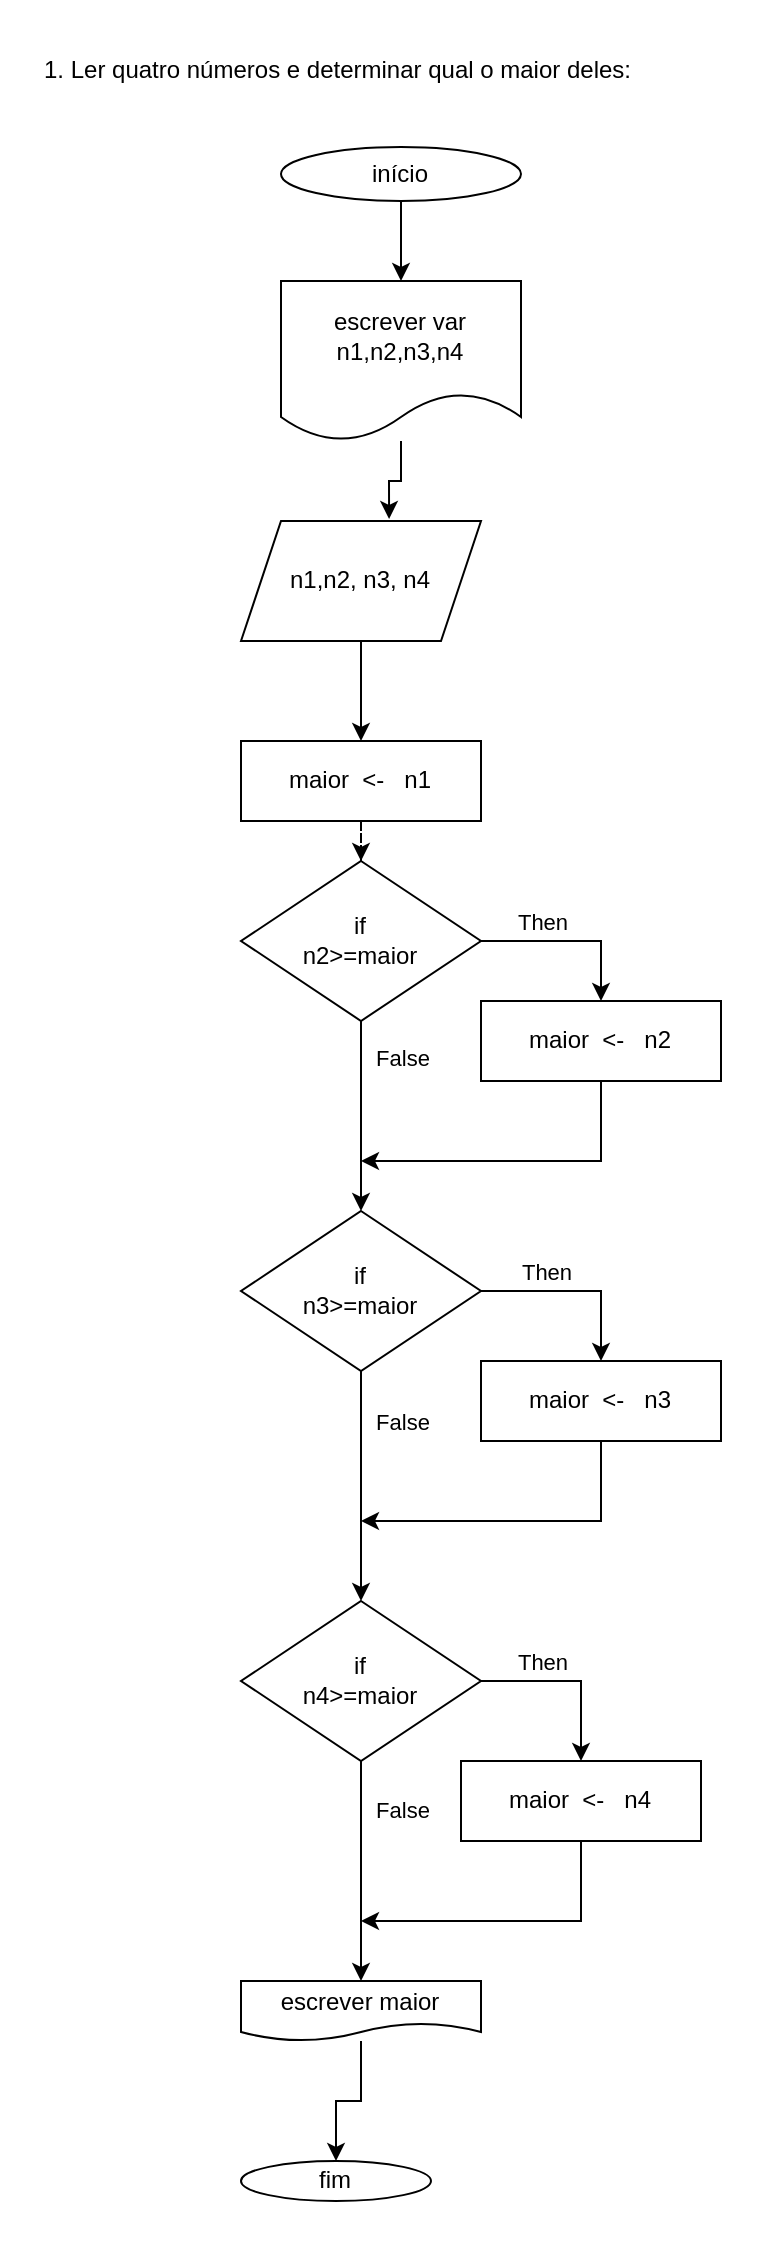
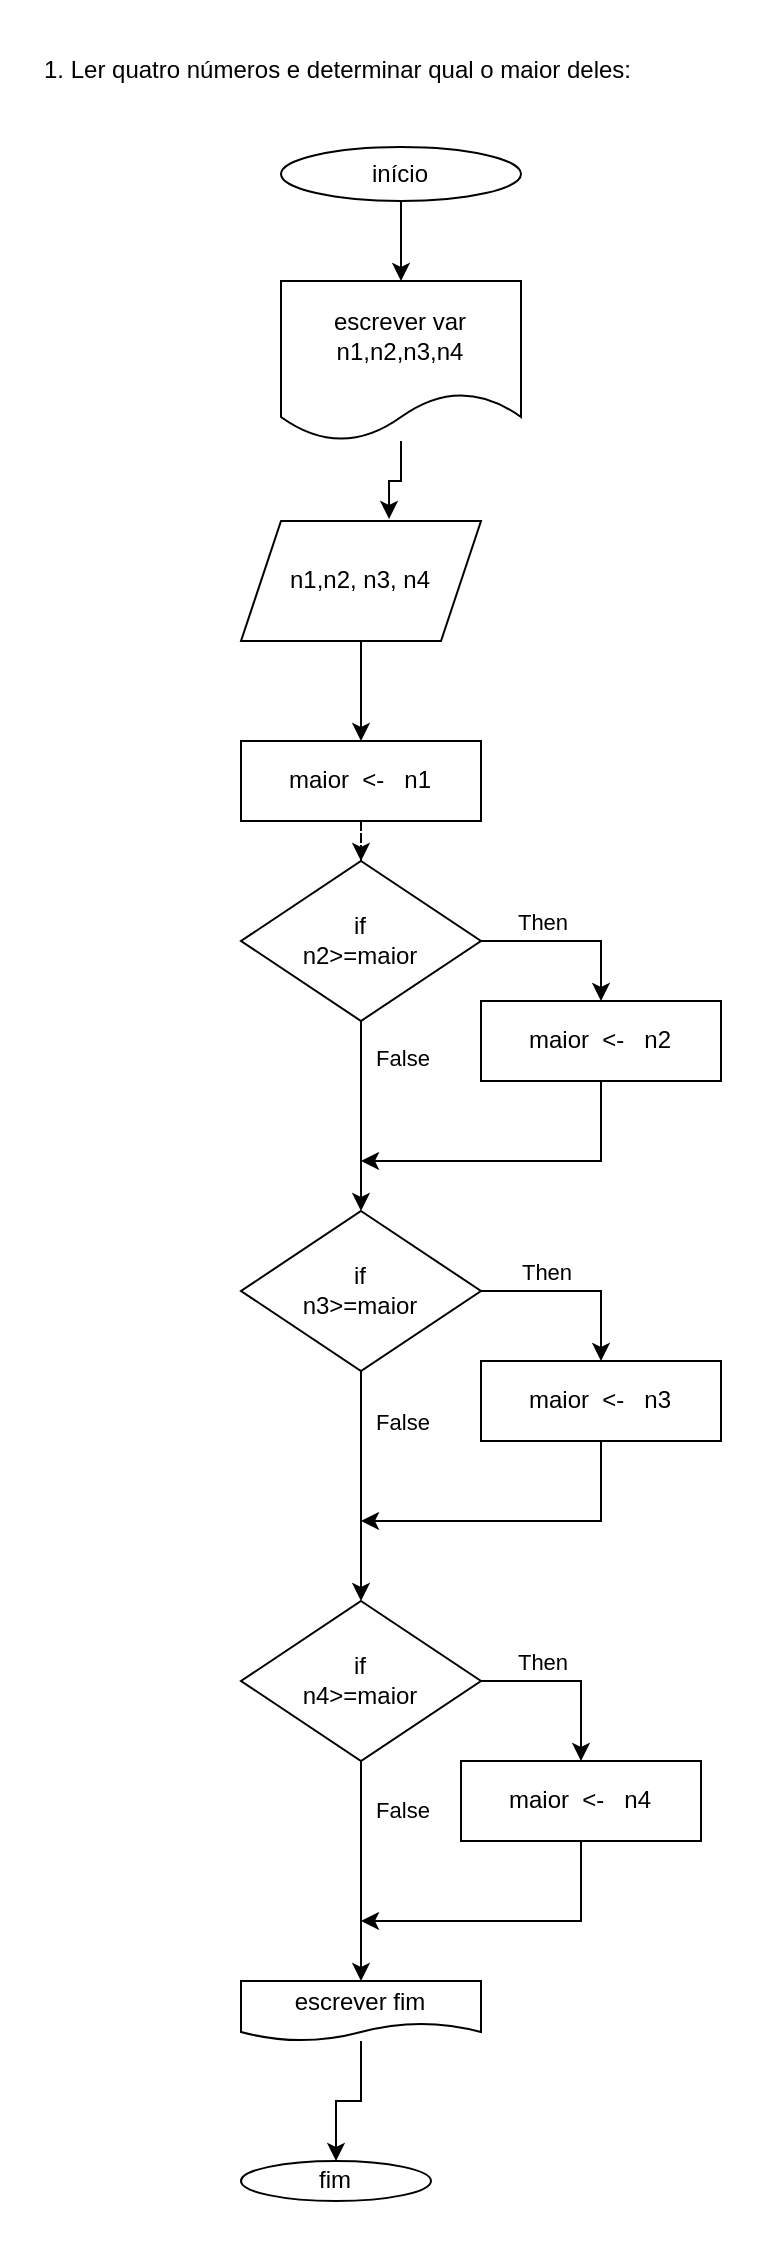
(361, 2003) -> (361, 2003)
